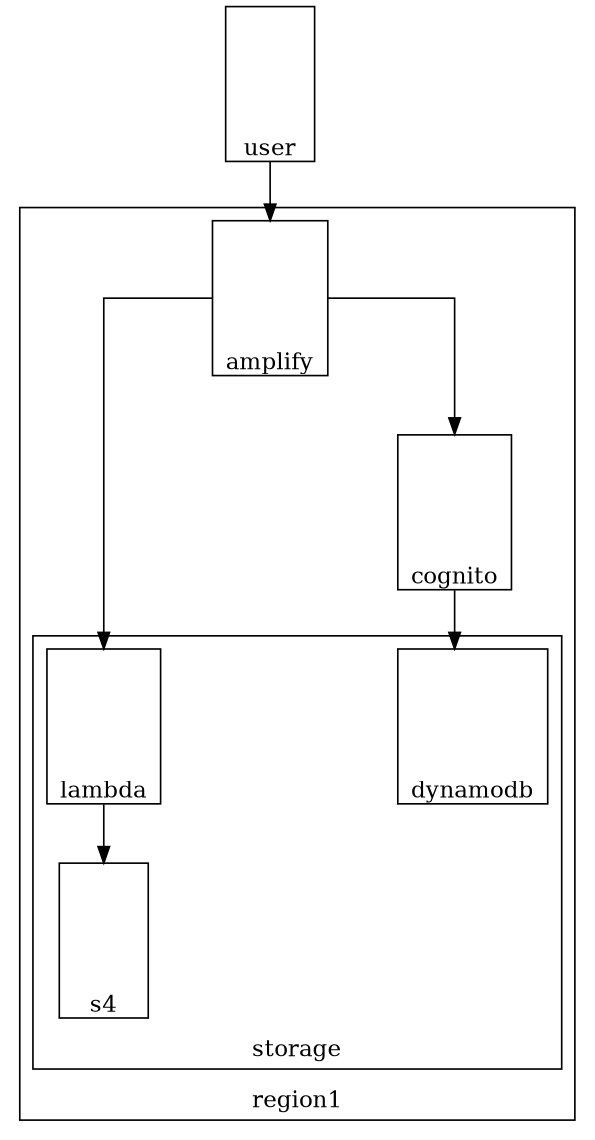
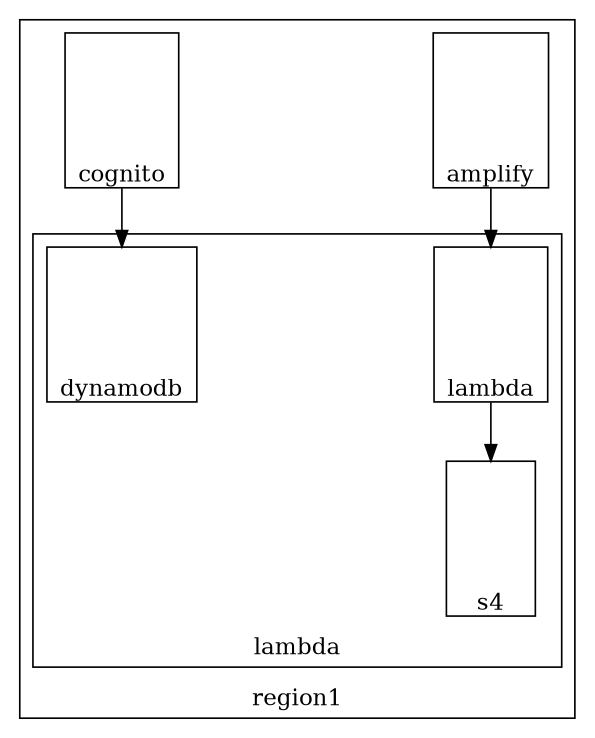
(270, 84) -> none
(451, 298) -> none
(297, 1050) -> (297, 648)
